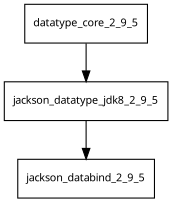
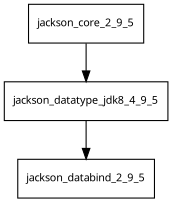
(86, 24) -> (86, 24)
(86, 101) -> (86, 101)
